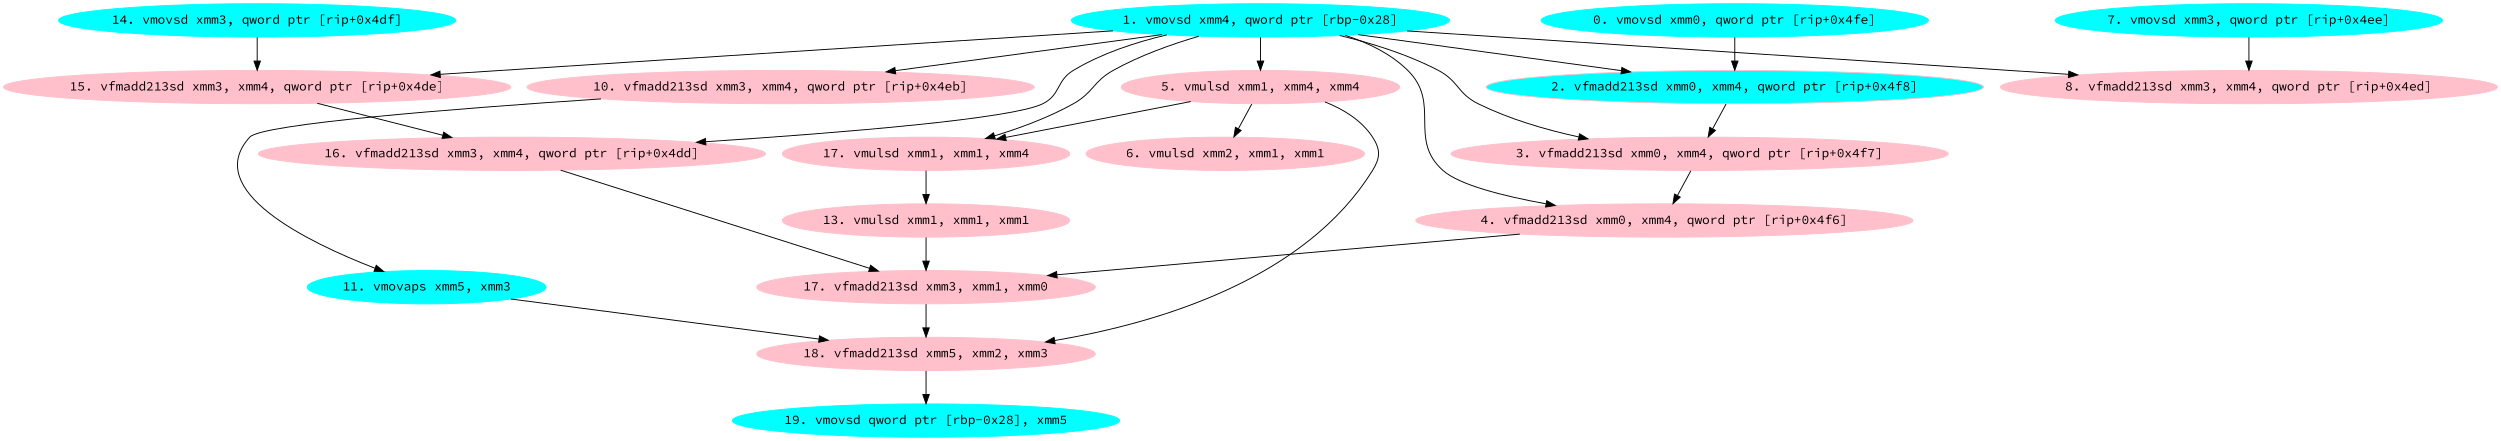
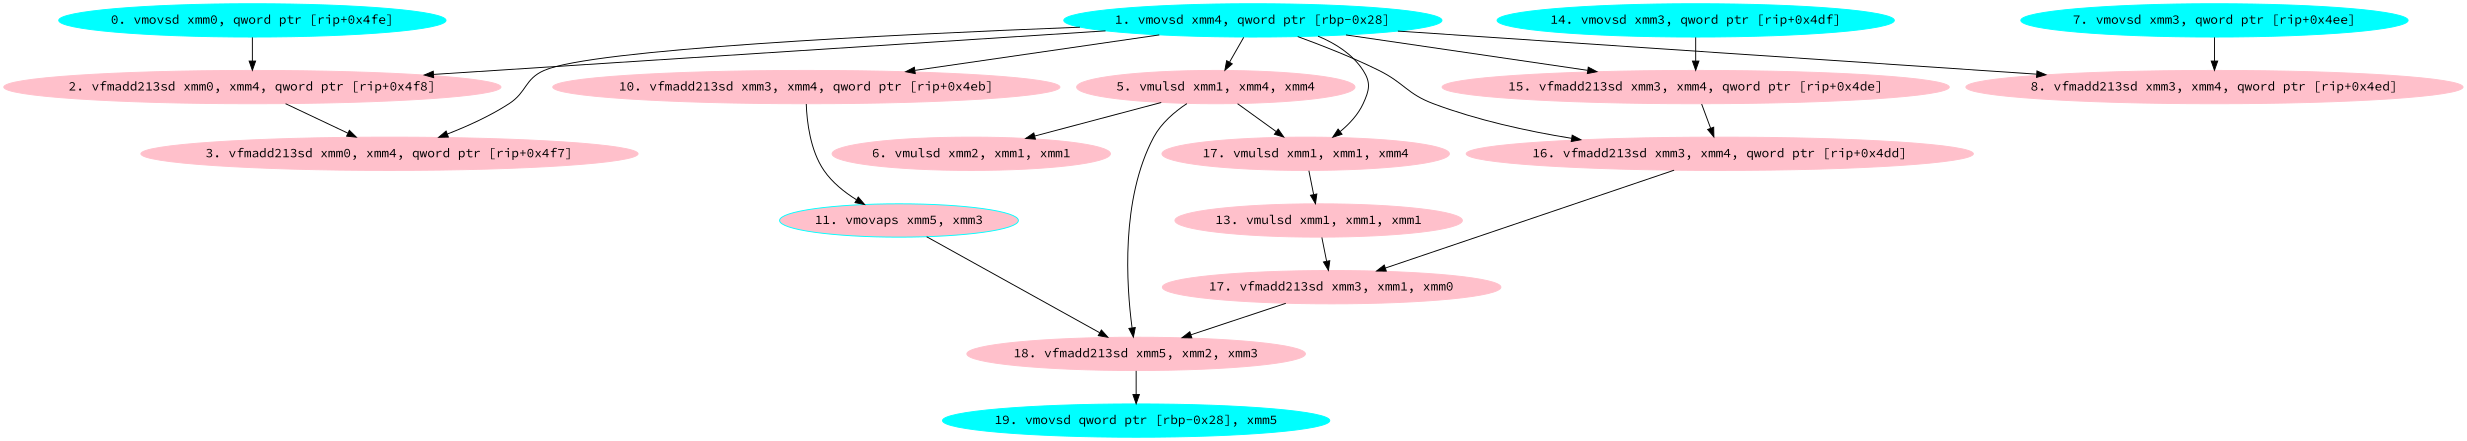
(1735, 87) -> (252, 87)
(1664, 220) -> none
(427, 287) -> (899, 220)
